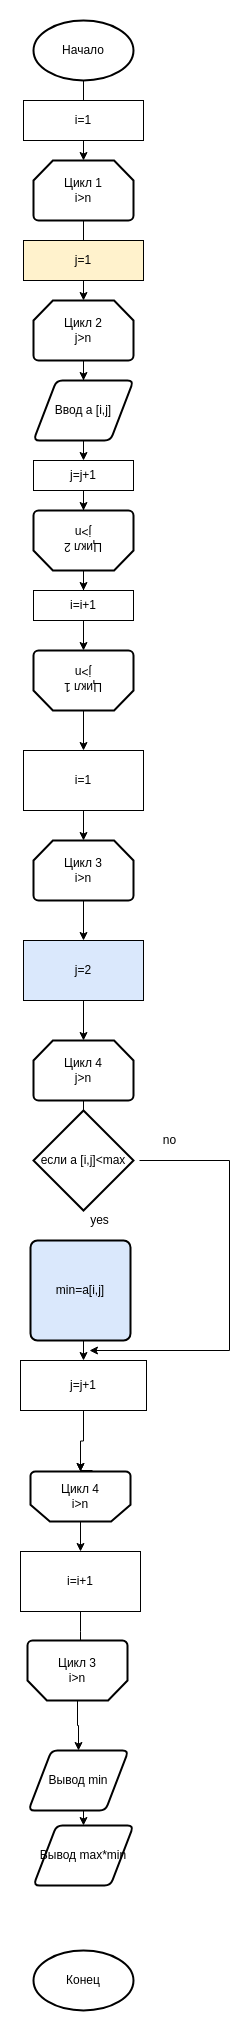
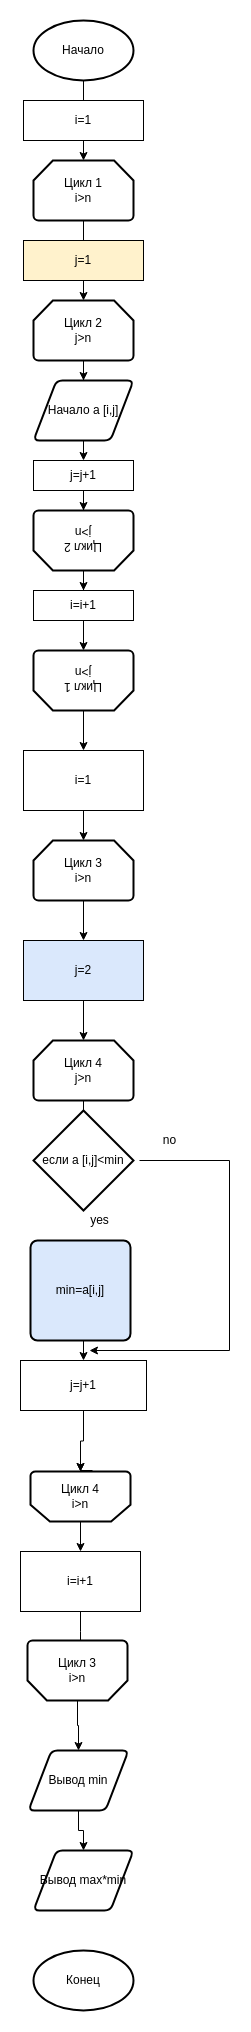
(84, 411) -> (84, 411)
(84, 1161) -> (84, 1161)
(84, 1856) -> (84, 1881)
